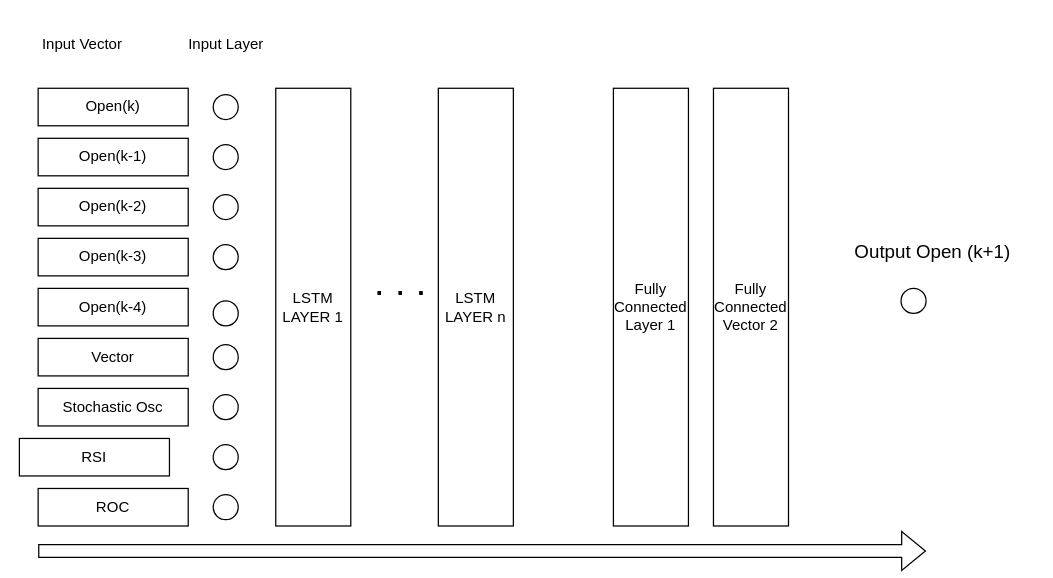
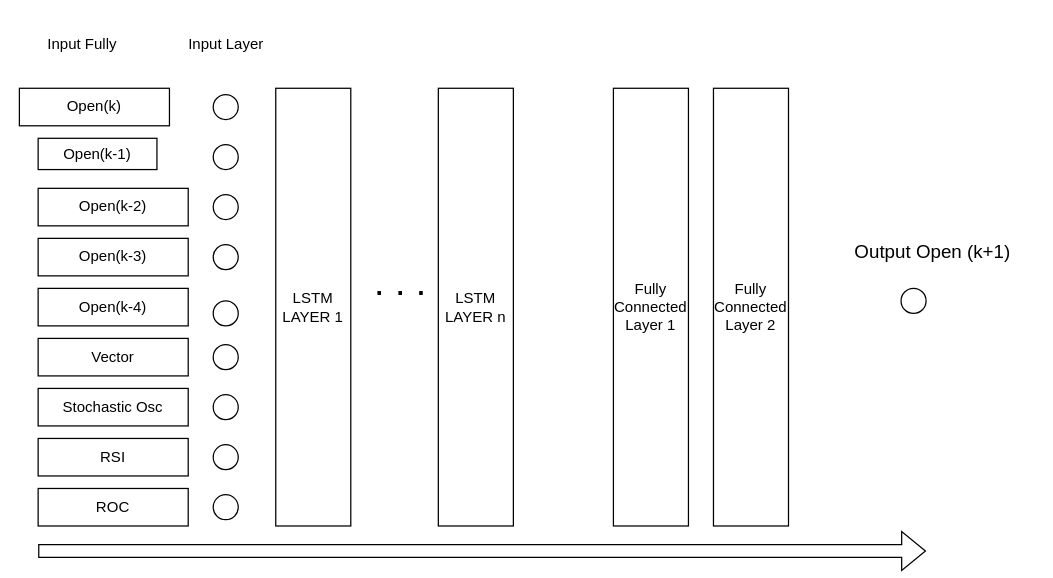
(83, 44) -> (83, 44)
(113, 107) -> (94, 107)
(113, 157) -> (98, 154)
(751, 307) -> (751, 307)
(94, 457) -> (113, 457)
